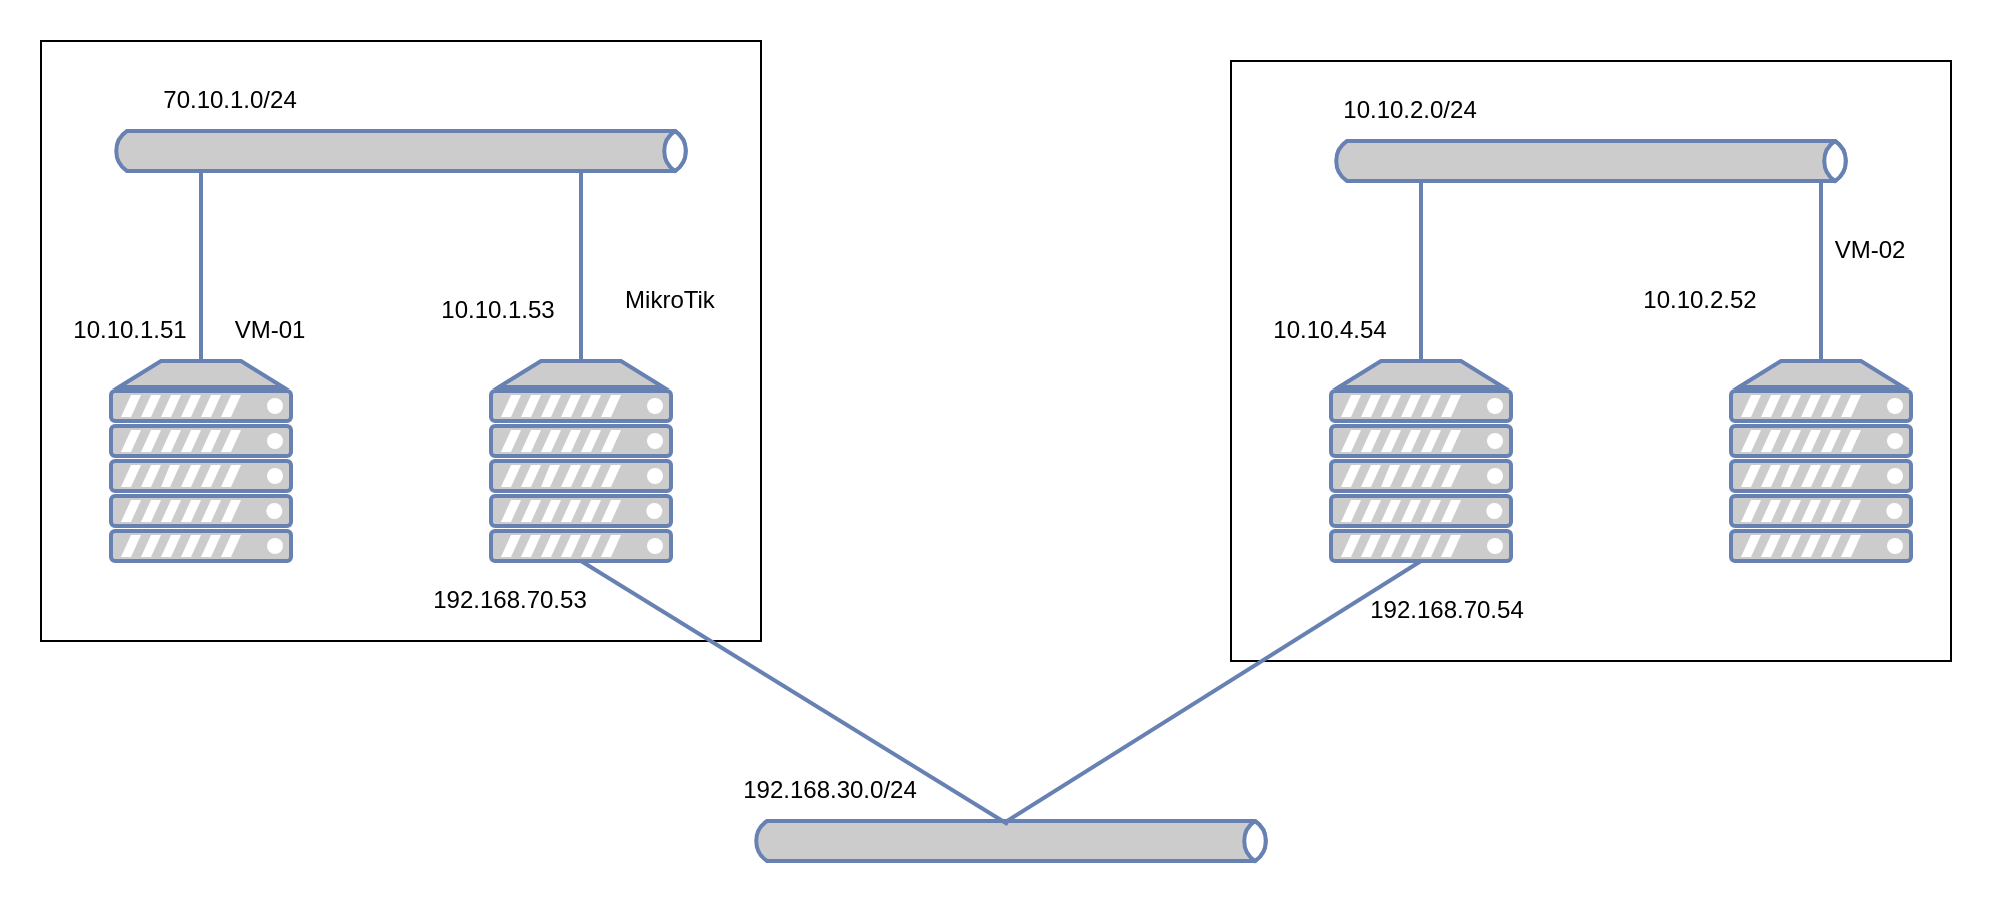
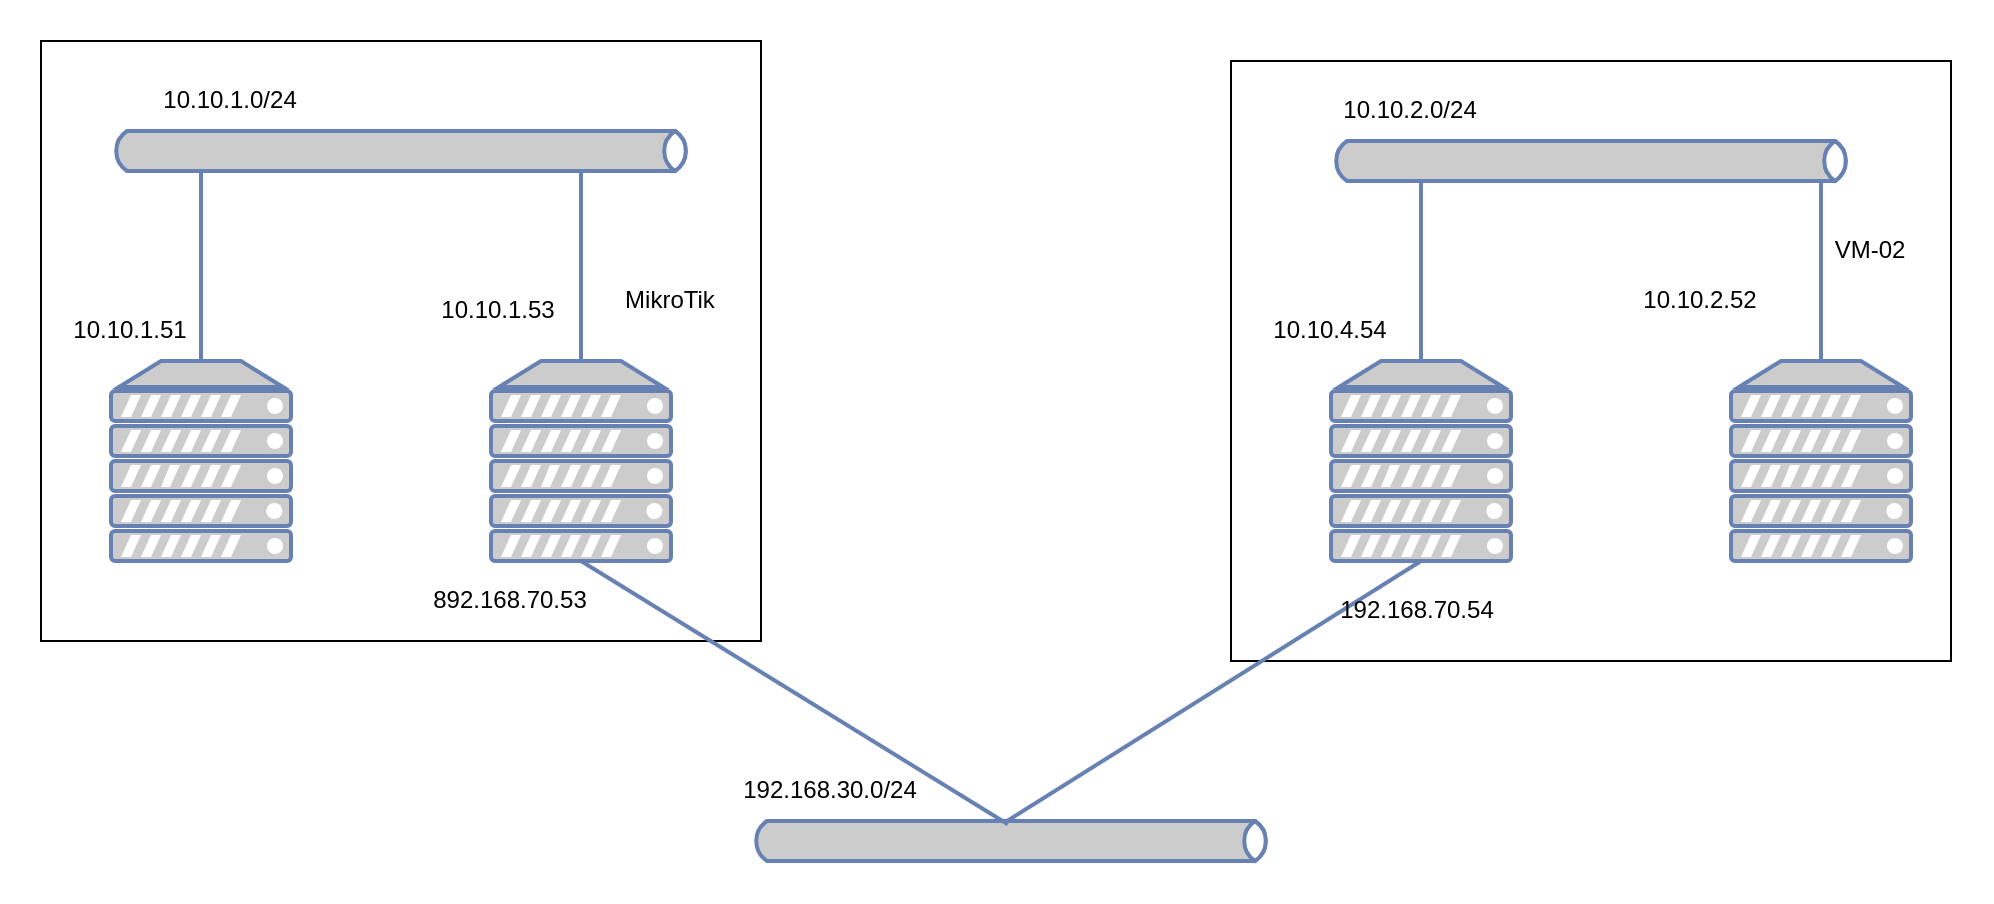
(231, 101) -> (231, 101)
(271, 331) -> none
(511, 601) -> (511, 601)
(1448, 611) -> (1418, 611)
